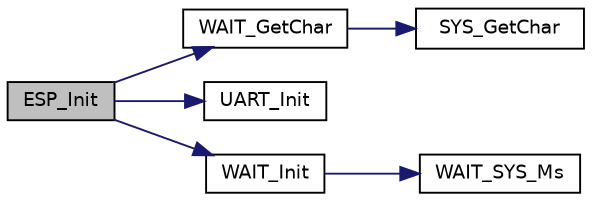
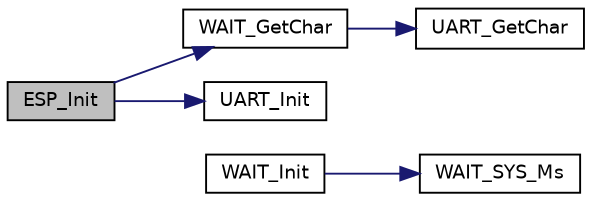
(500, 29) -> (500, 29)
(154, 134) -> none
